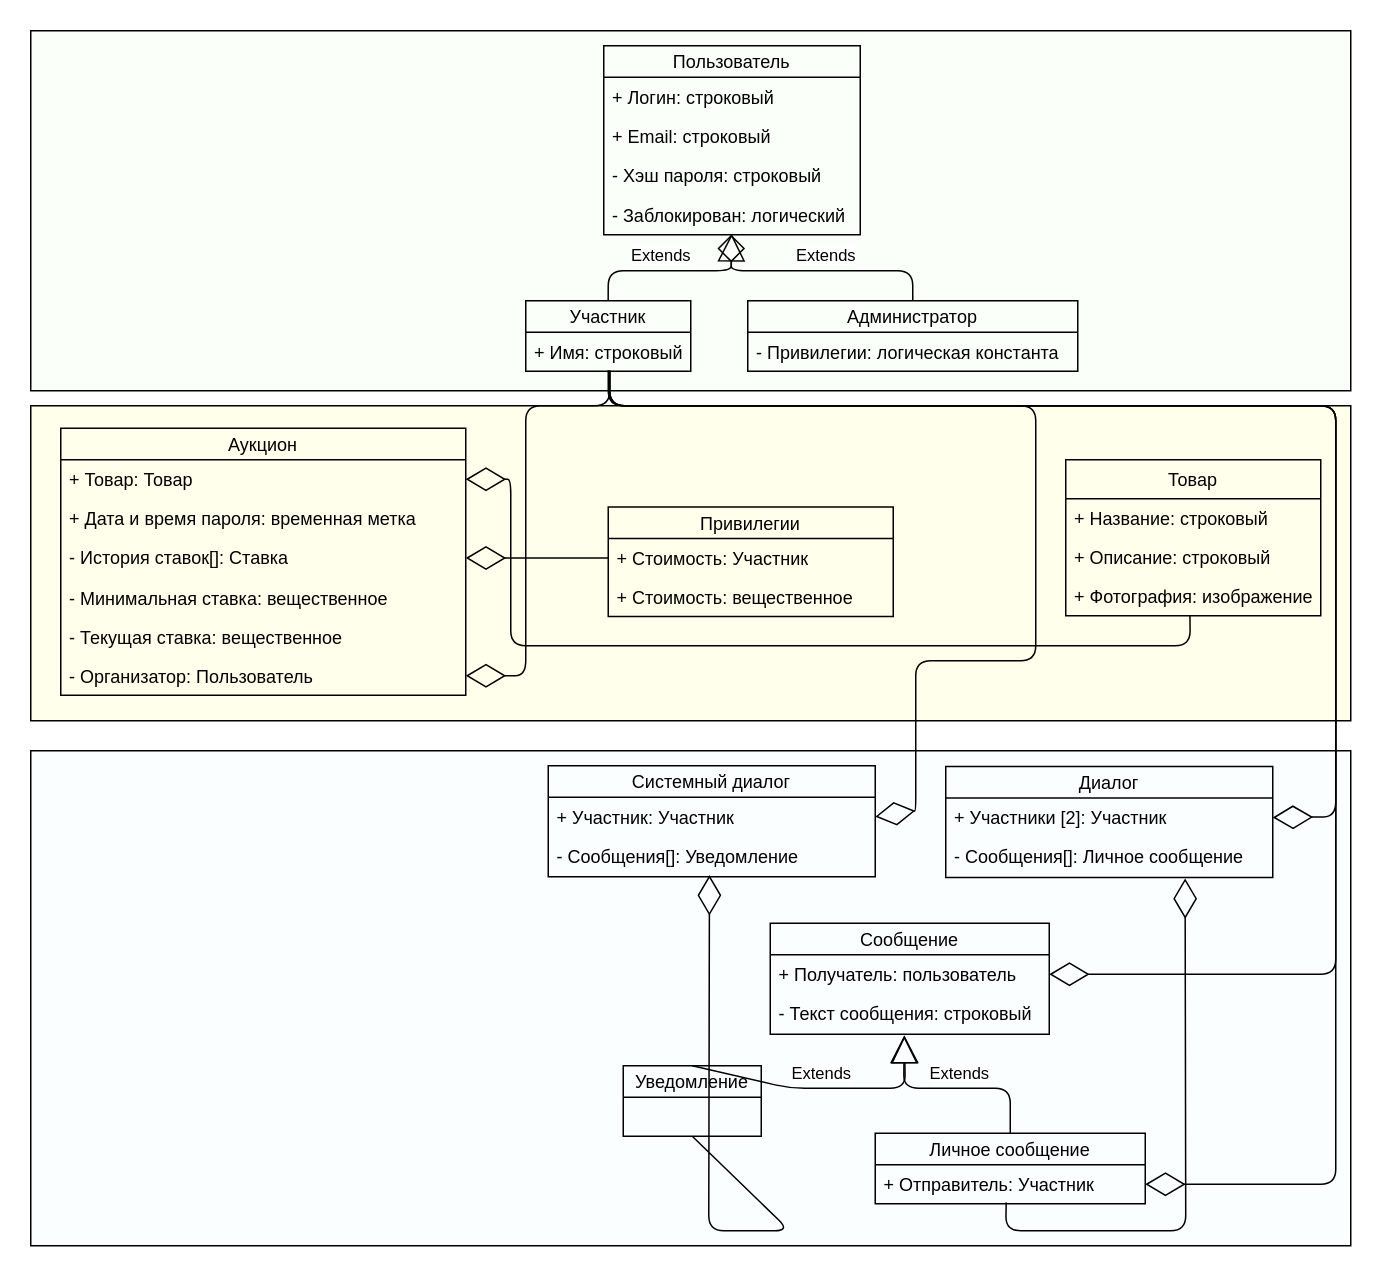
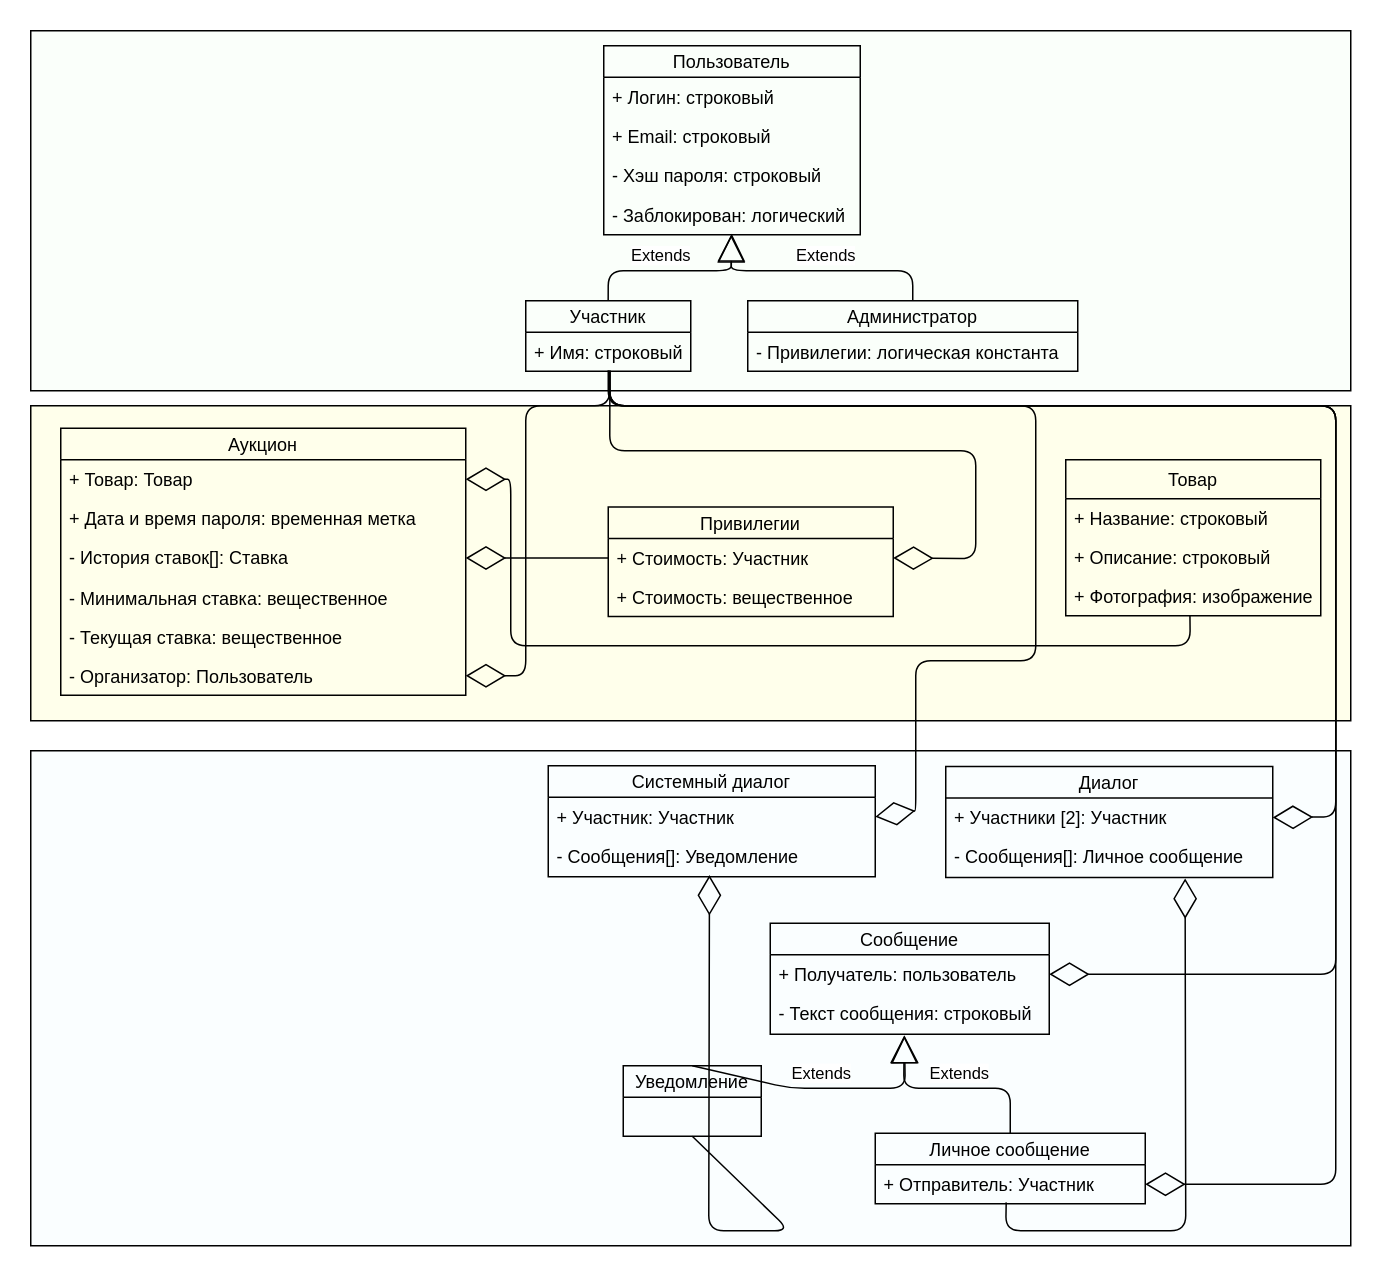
(739, 270) -> (739, 270)
none -> (840, 451)
